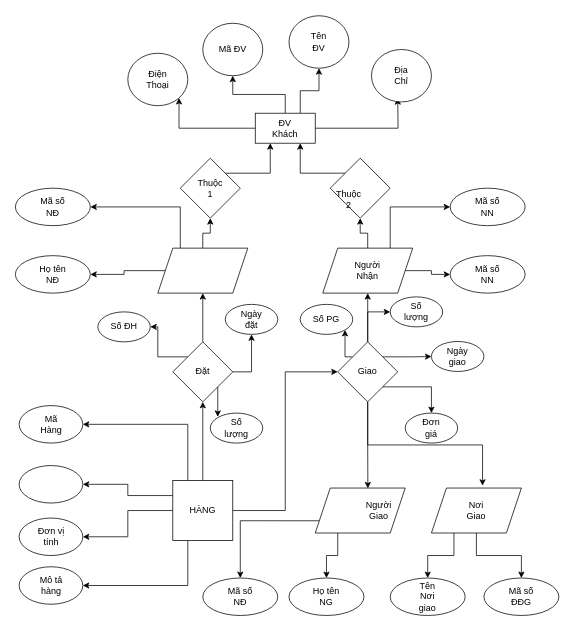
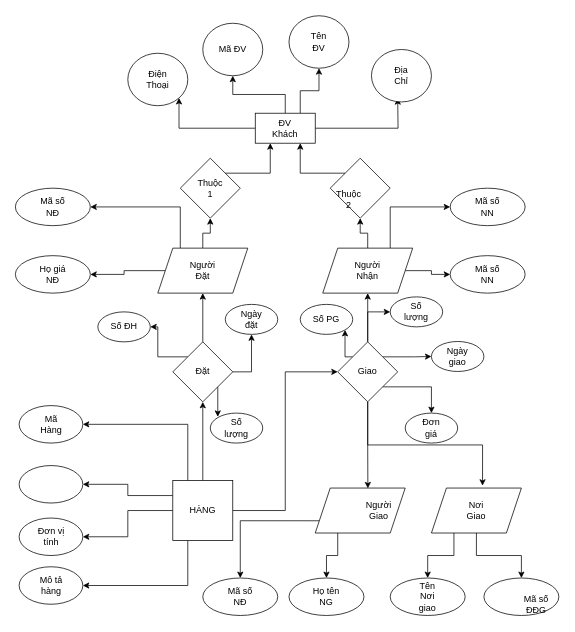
none -> (203, 270)
(53, 274) -> (53, 274)
(522, 597) -> (537, 604)
